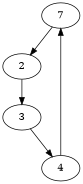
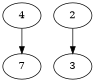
(44, 38) -> none
(39, 140) -> none
